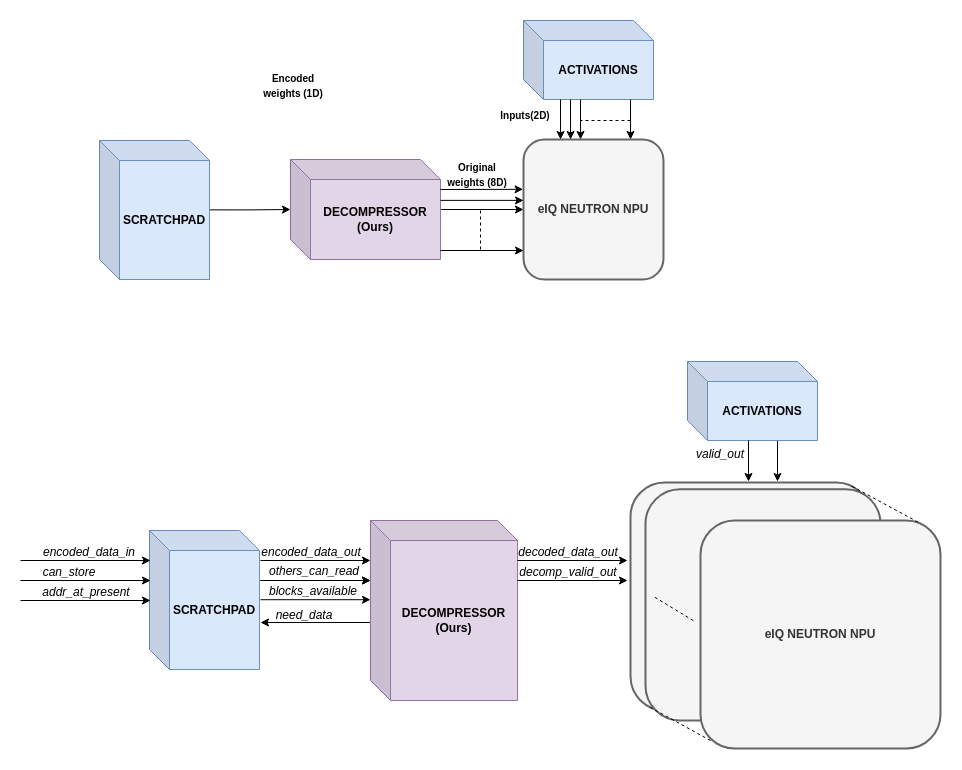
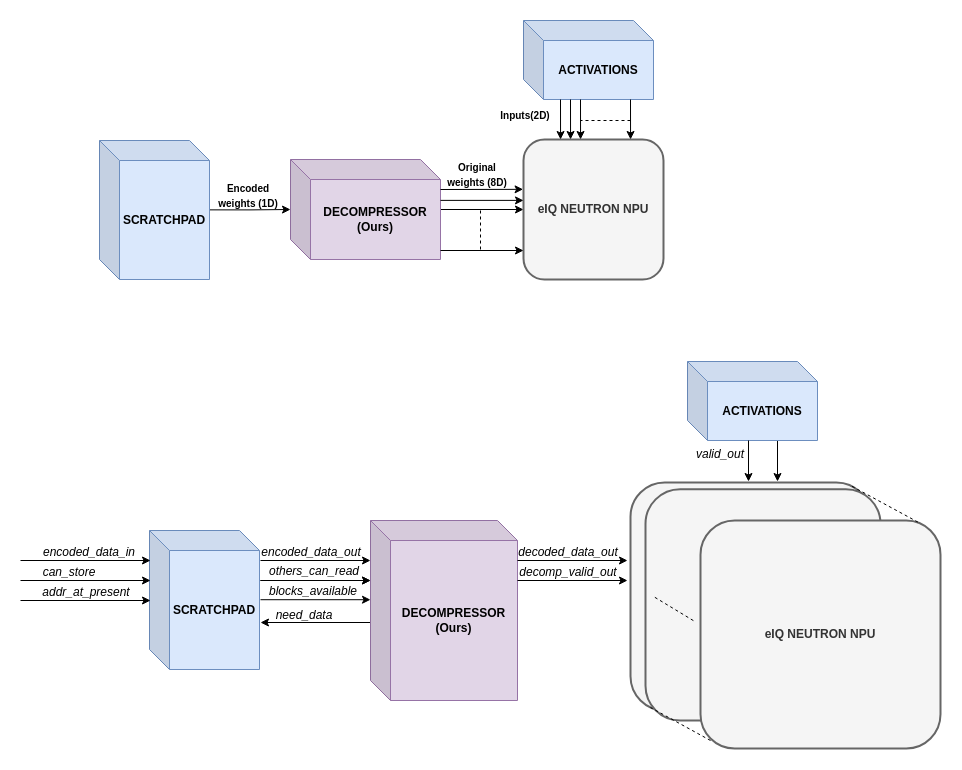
(294, 86) -> (249, 196)
